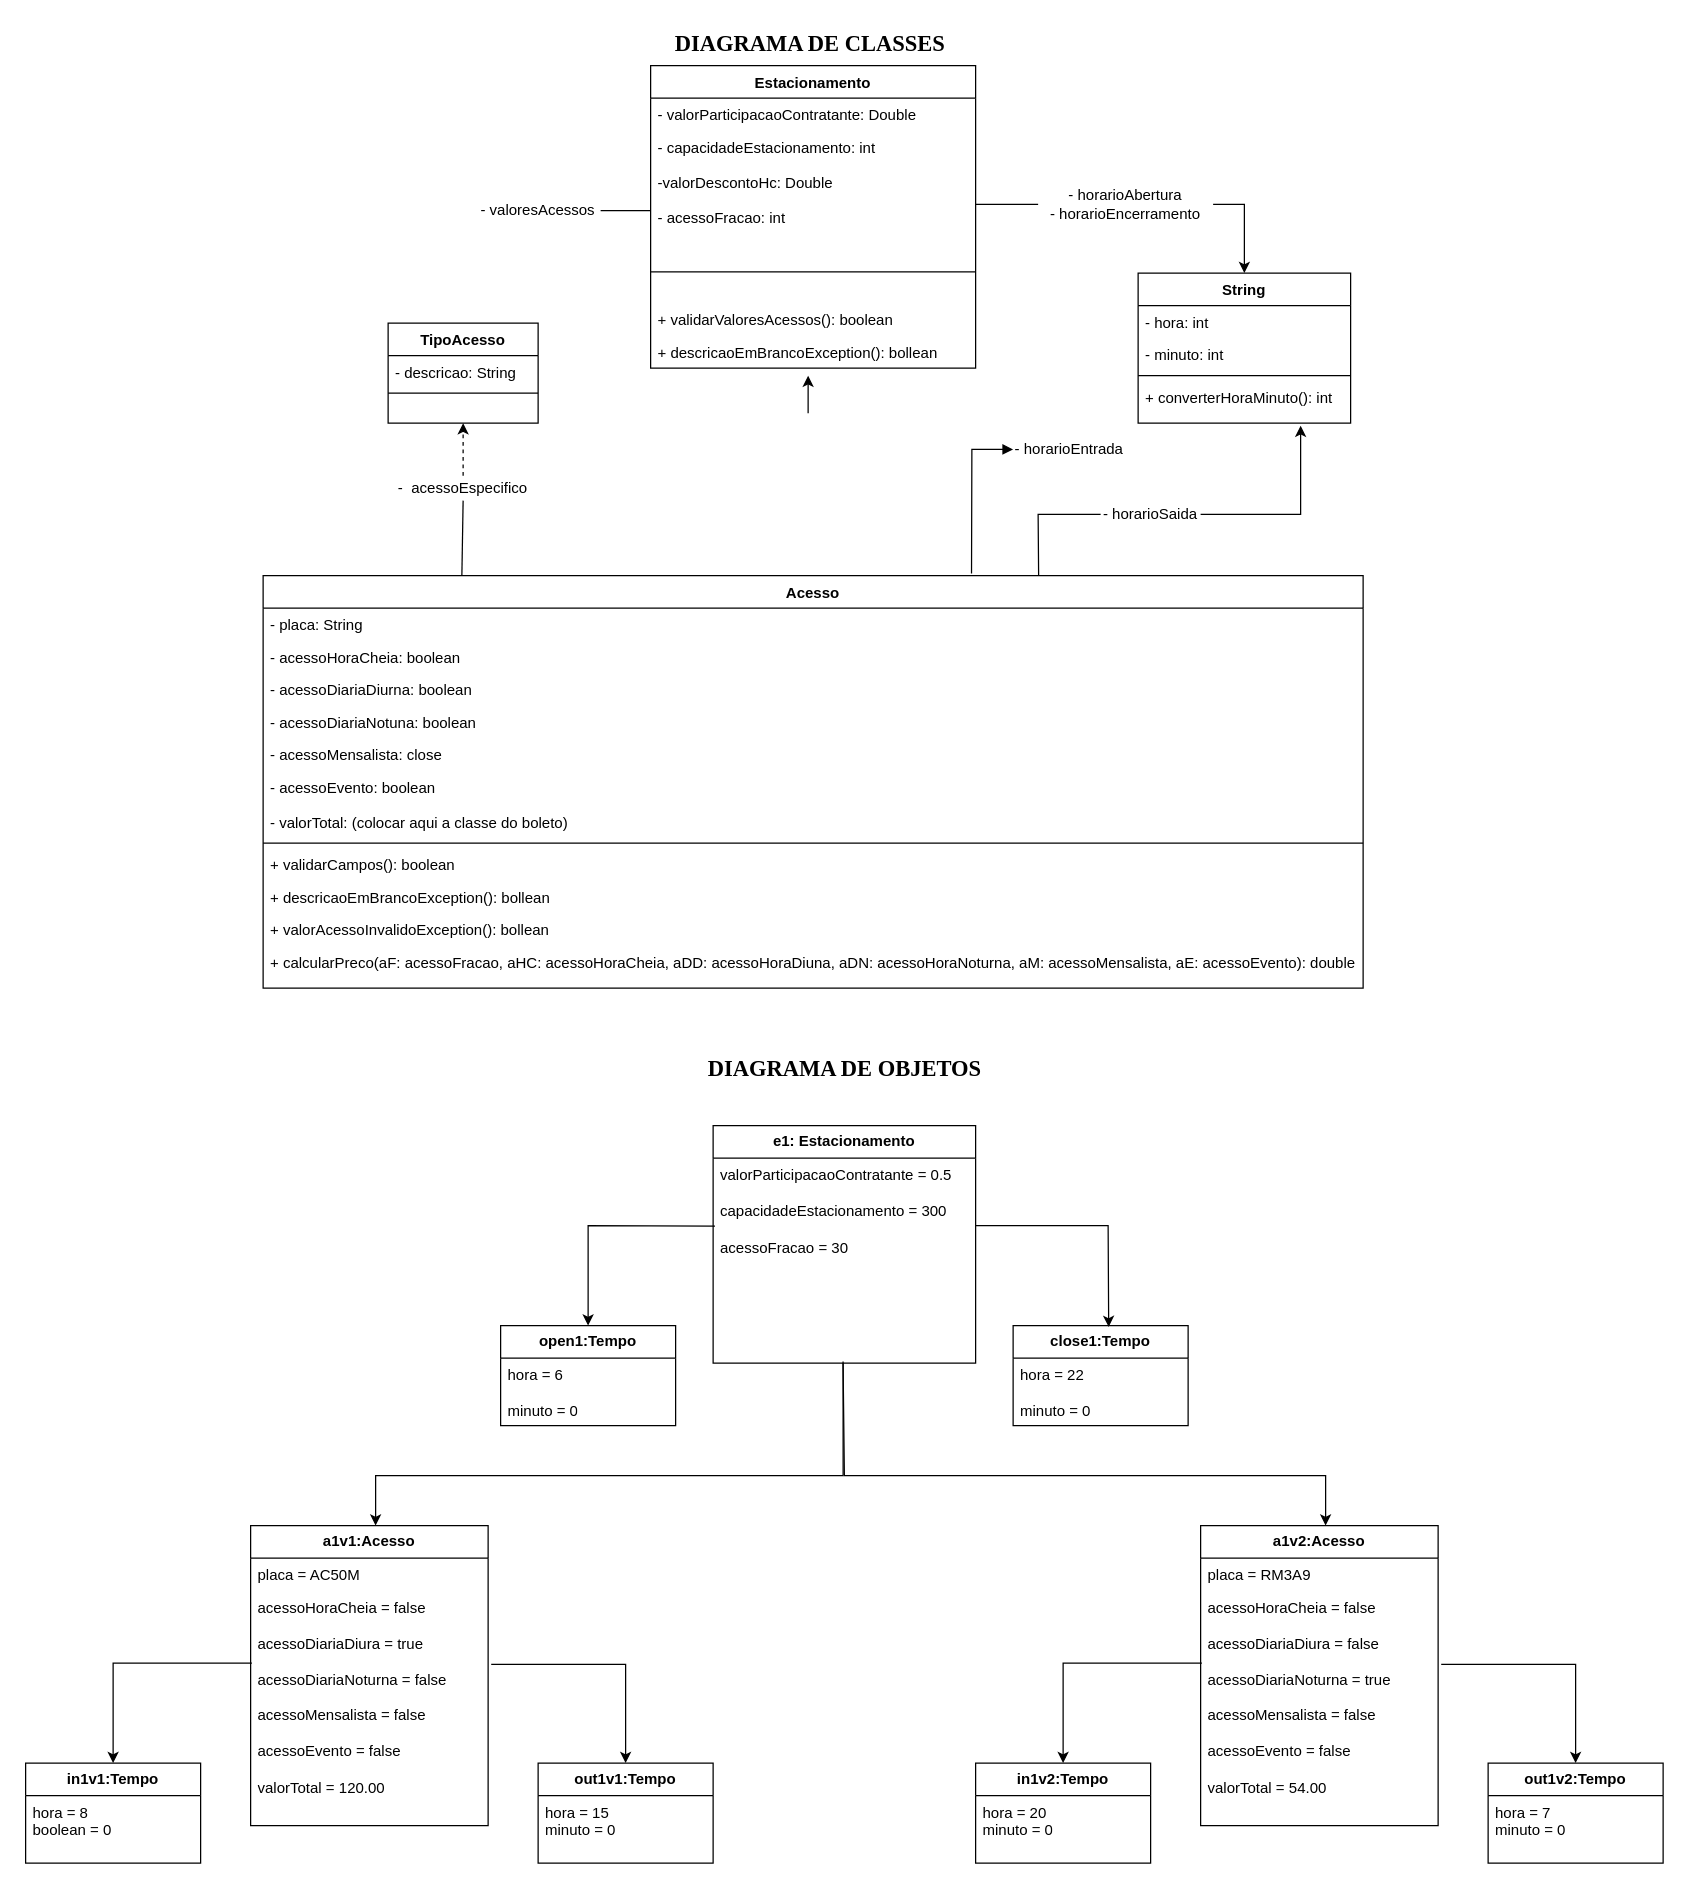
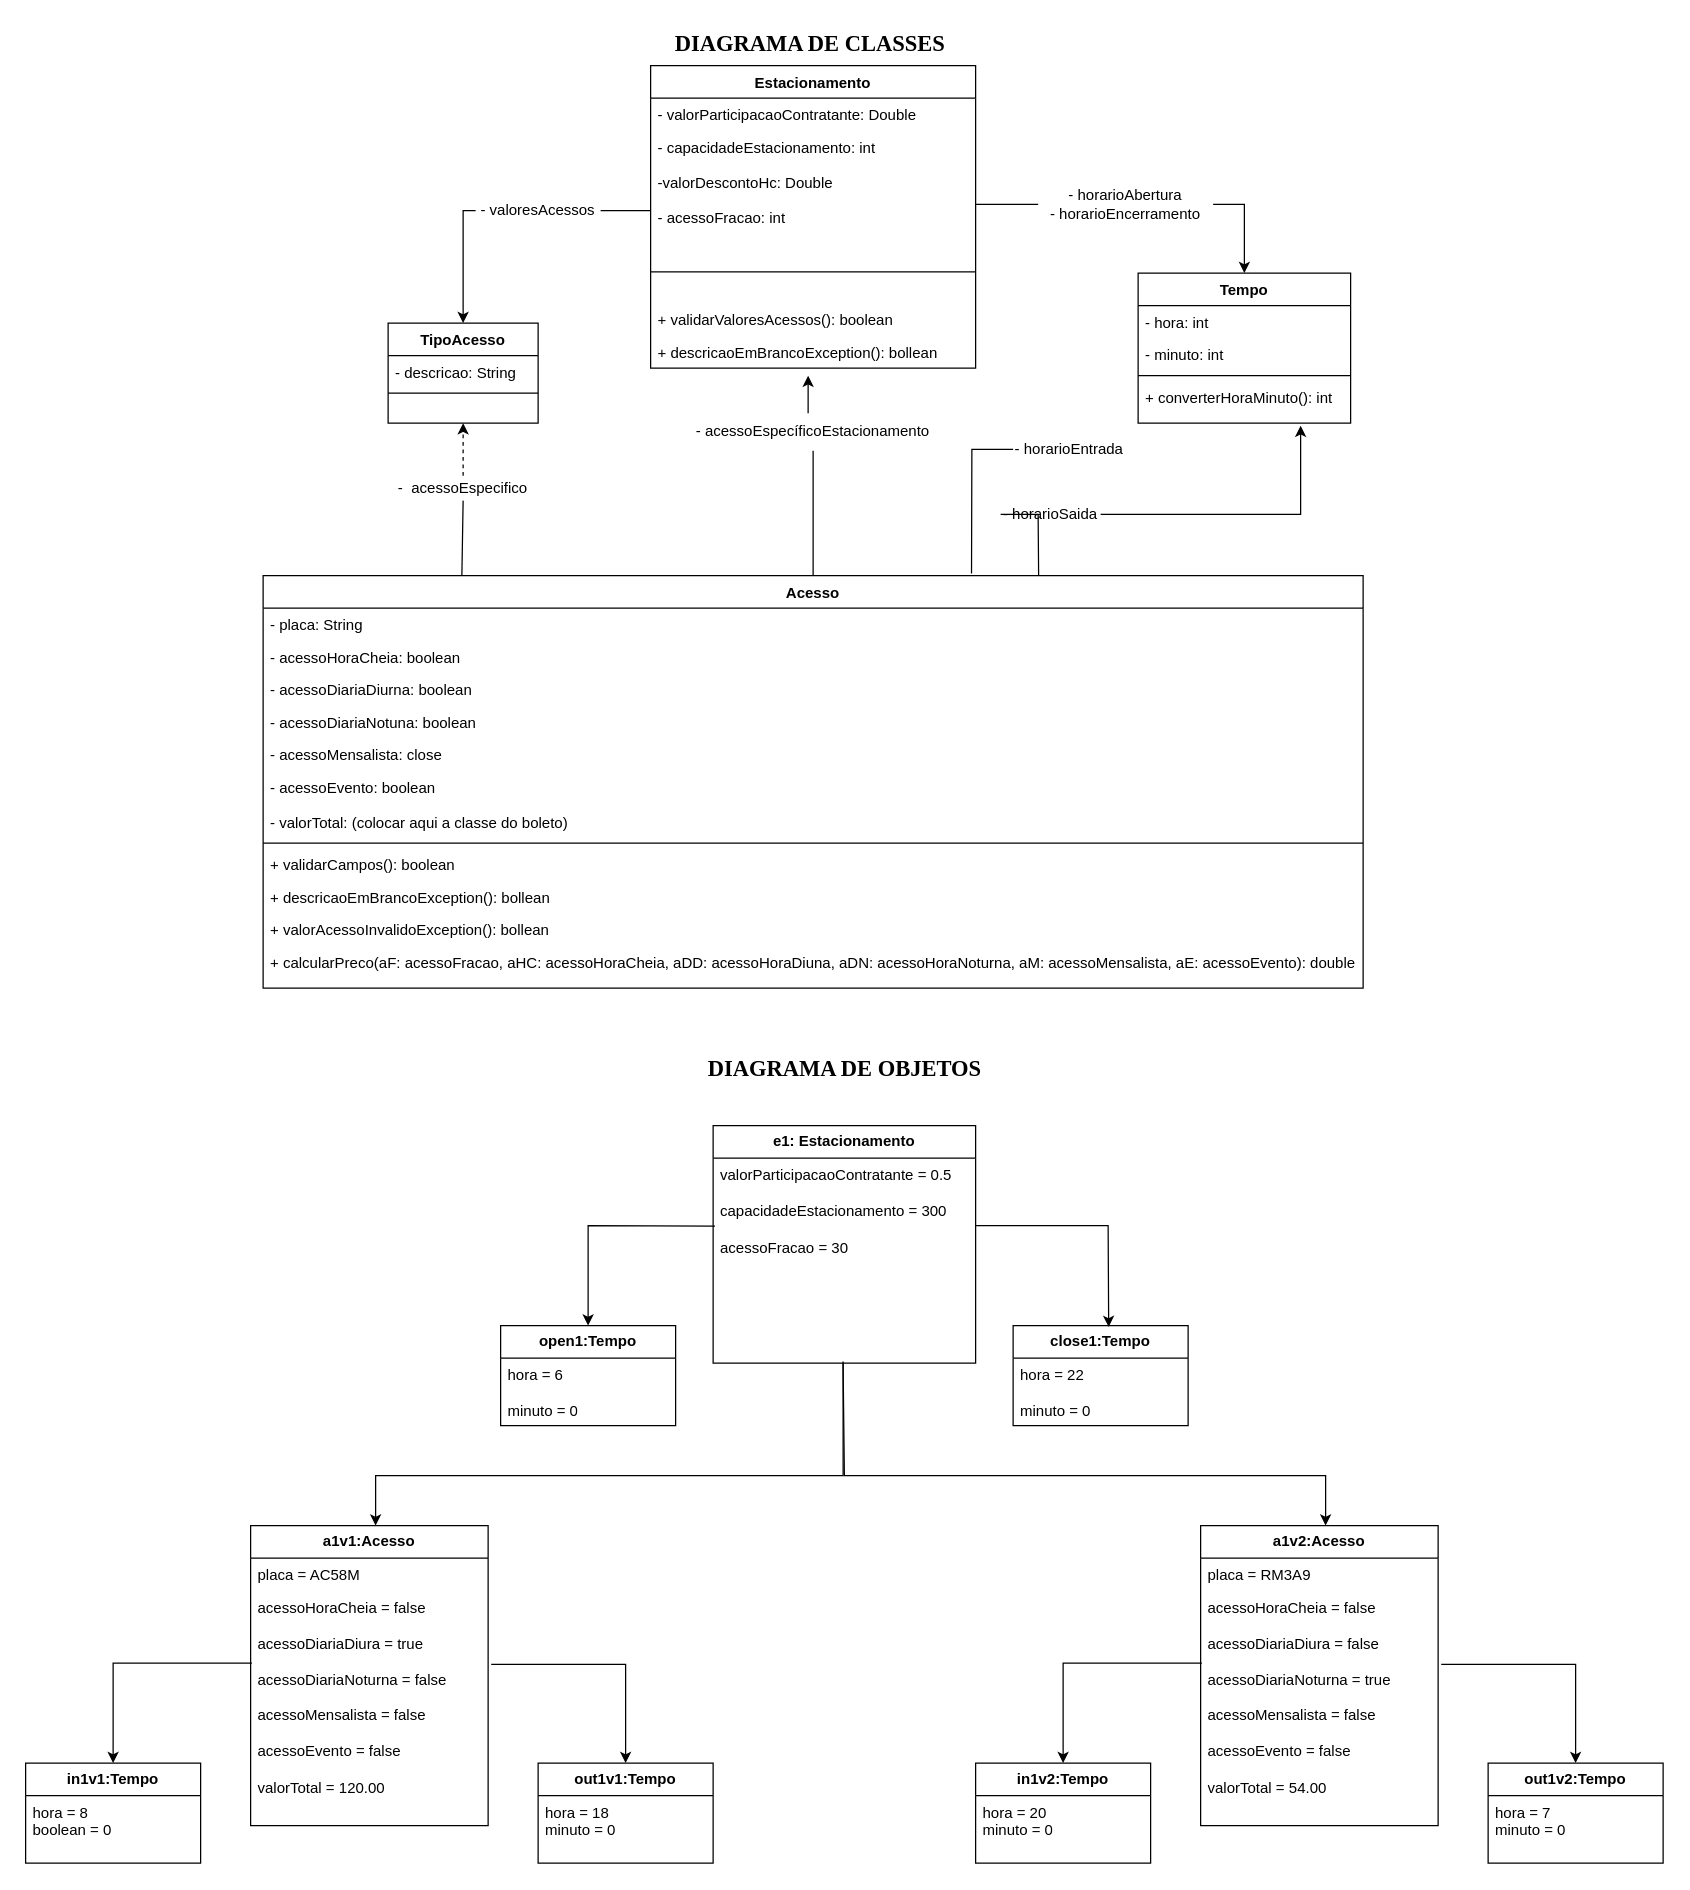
none -> (463, 257)
(1244, 290) -> (1244, 290)
none -> (813, 432)
(1001, 449) -> (1006, 449)
none -> (813, 513)
(1151, 514) -> (1051, 514)
(307, 1576) -> (307, 1576)
(582, 1822) -> (582, 1822)
